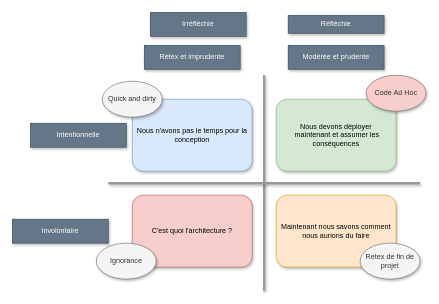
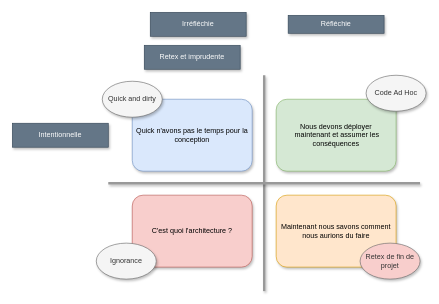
(336, 57) -> none
(396, 93) -> (396, 93)
(78, 135) -> (60, 135)
(192, 135) -> (192, 135)
(60, 231) -> none
(390, 261) -> (390, 261)
